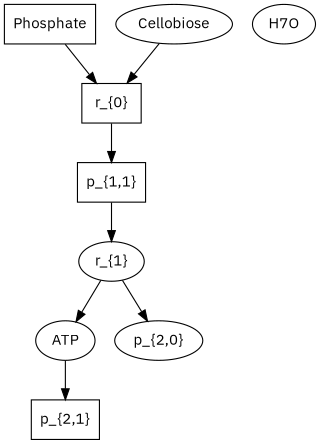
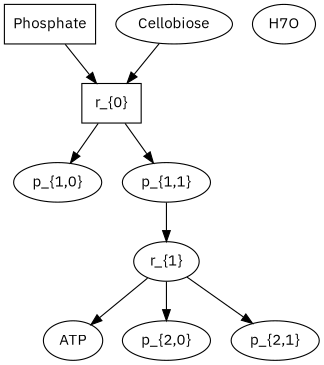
none -> (58, 182)
(112, 182) -> (166, 182)
(65, 375) -> (215, 297)
(65, 420) -> (275, 341)
